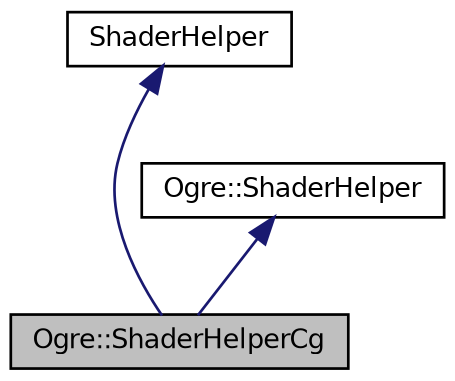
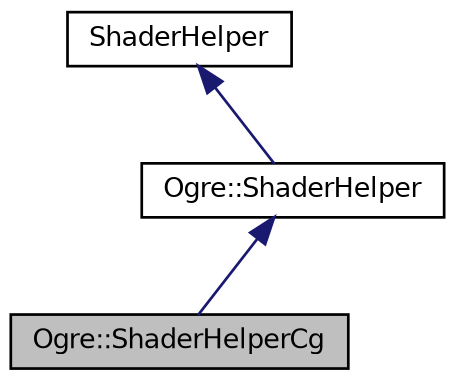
(115, 204) -> (245, 126)
